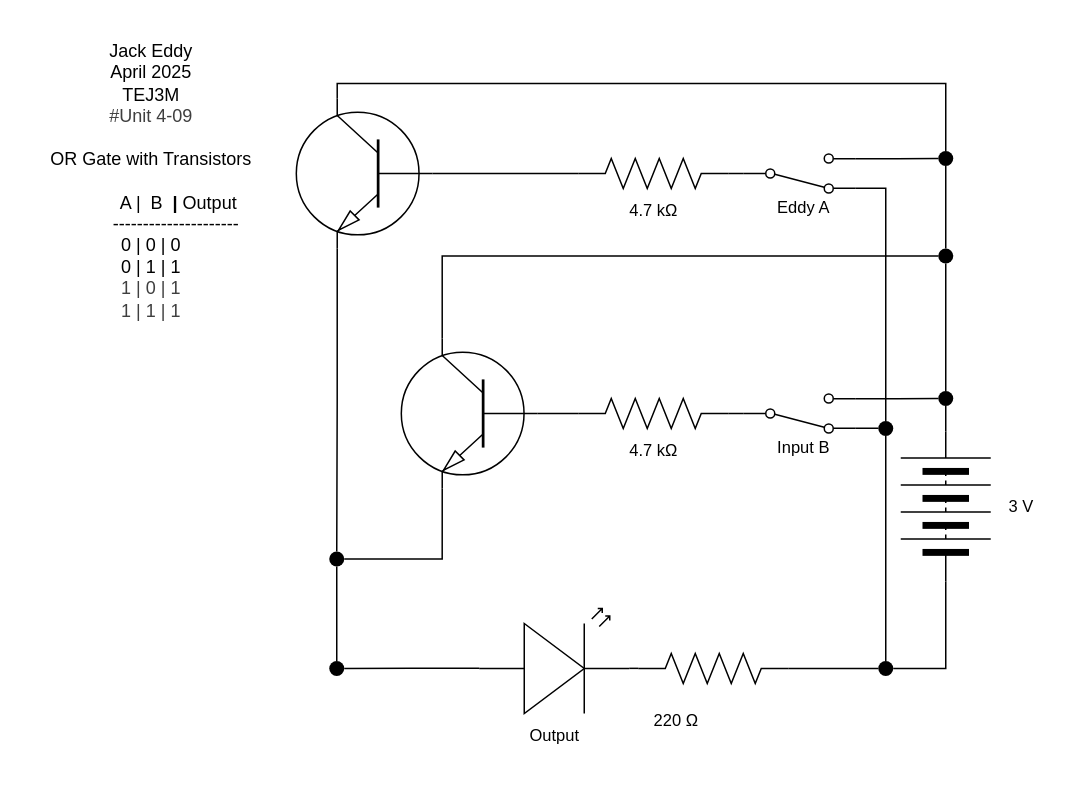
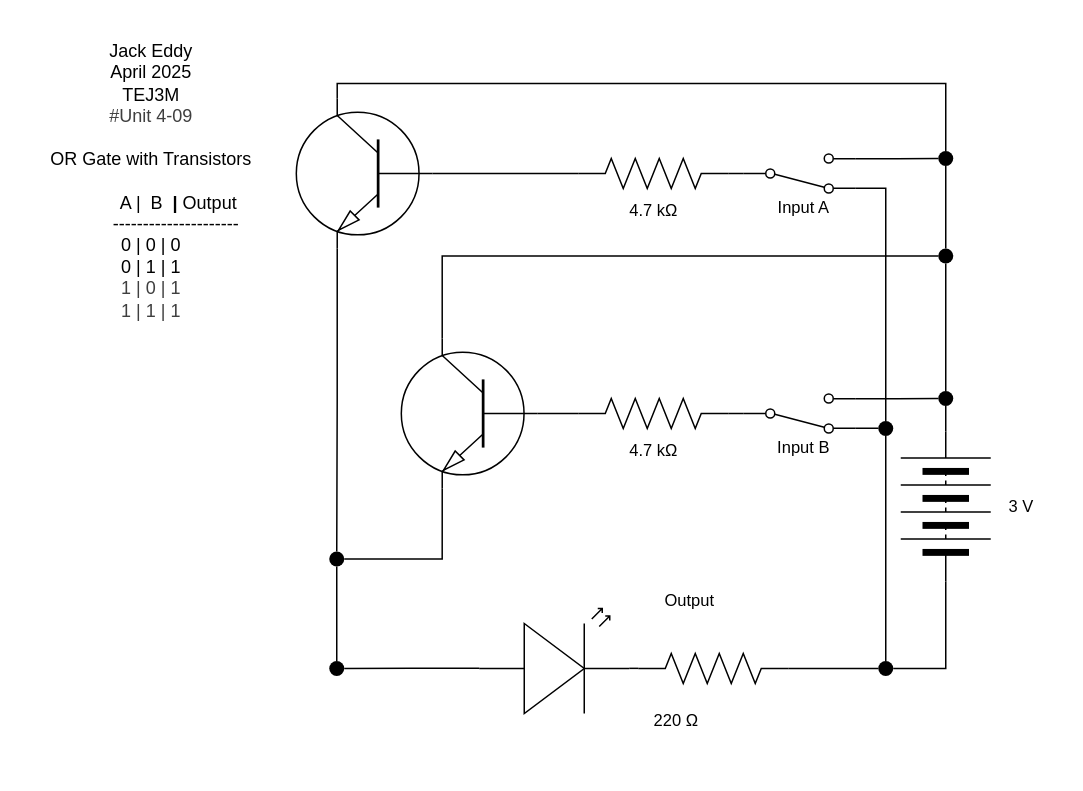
(804, 208) -> (804, 208)
(554, 736) -> (689, 601)
